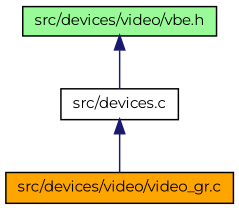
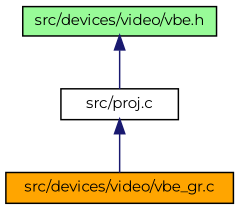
(120, 104) -> (120, 104)
(120, 188) -> (120, 188)
